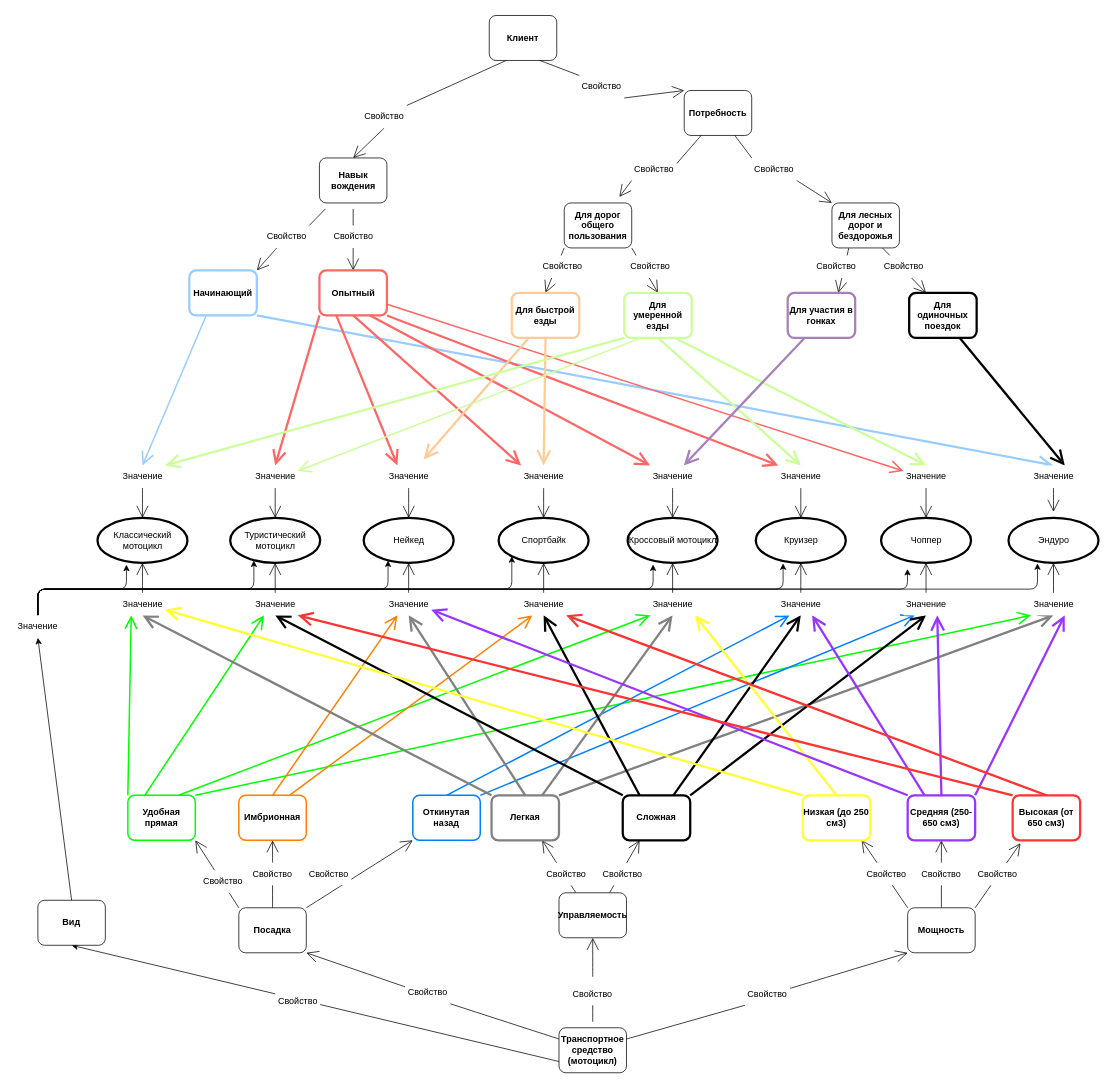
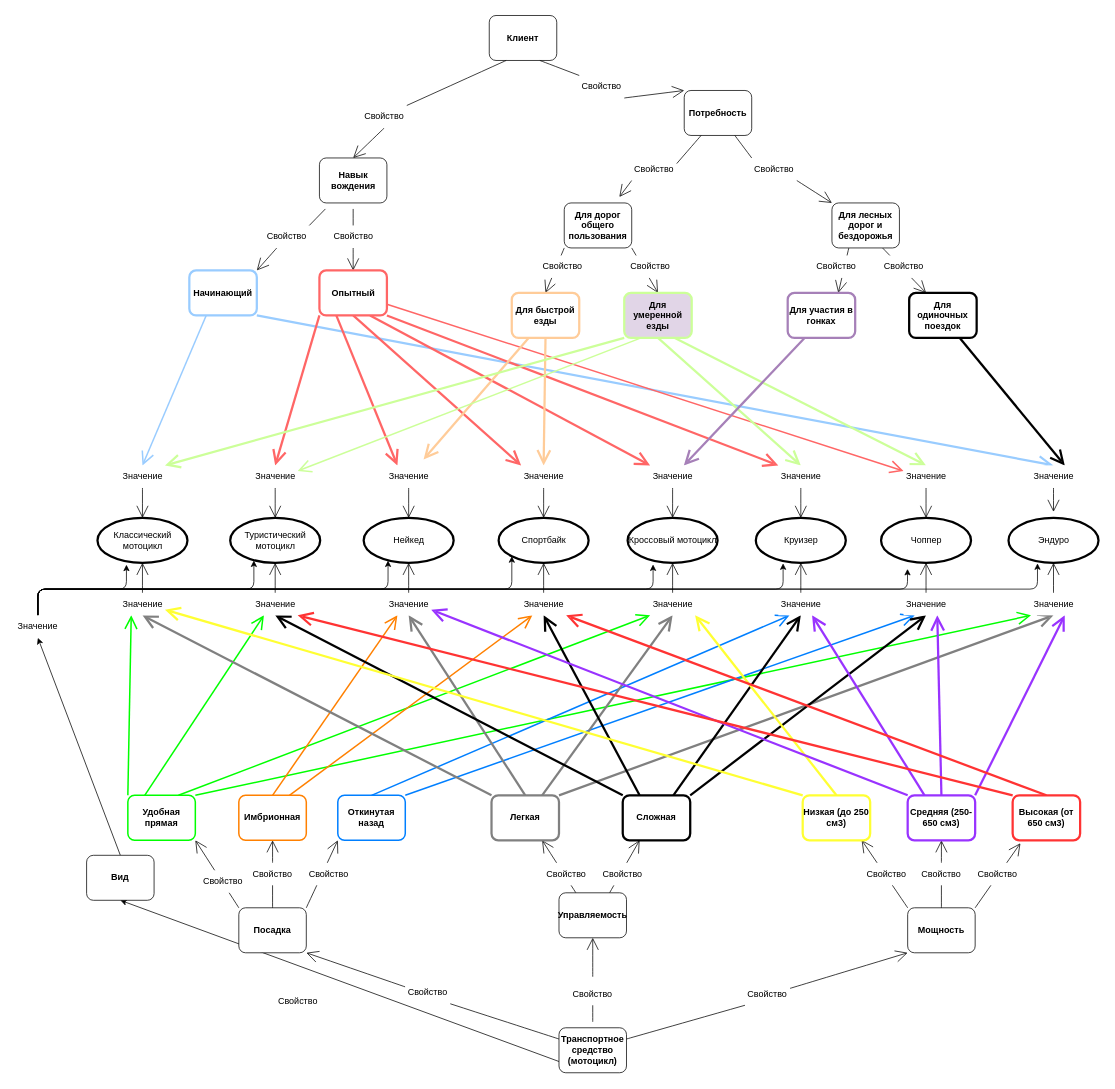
(658, 315) -> (658, 315)
(447, 818) -> (372, 818)
(72, 923) -> (120, 878)
